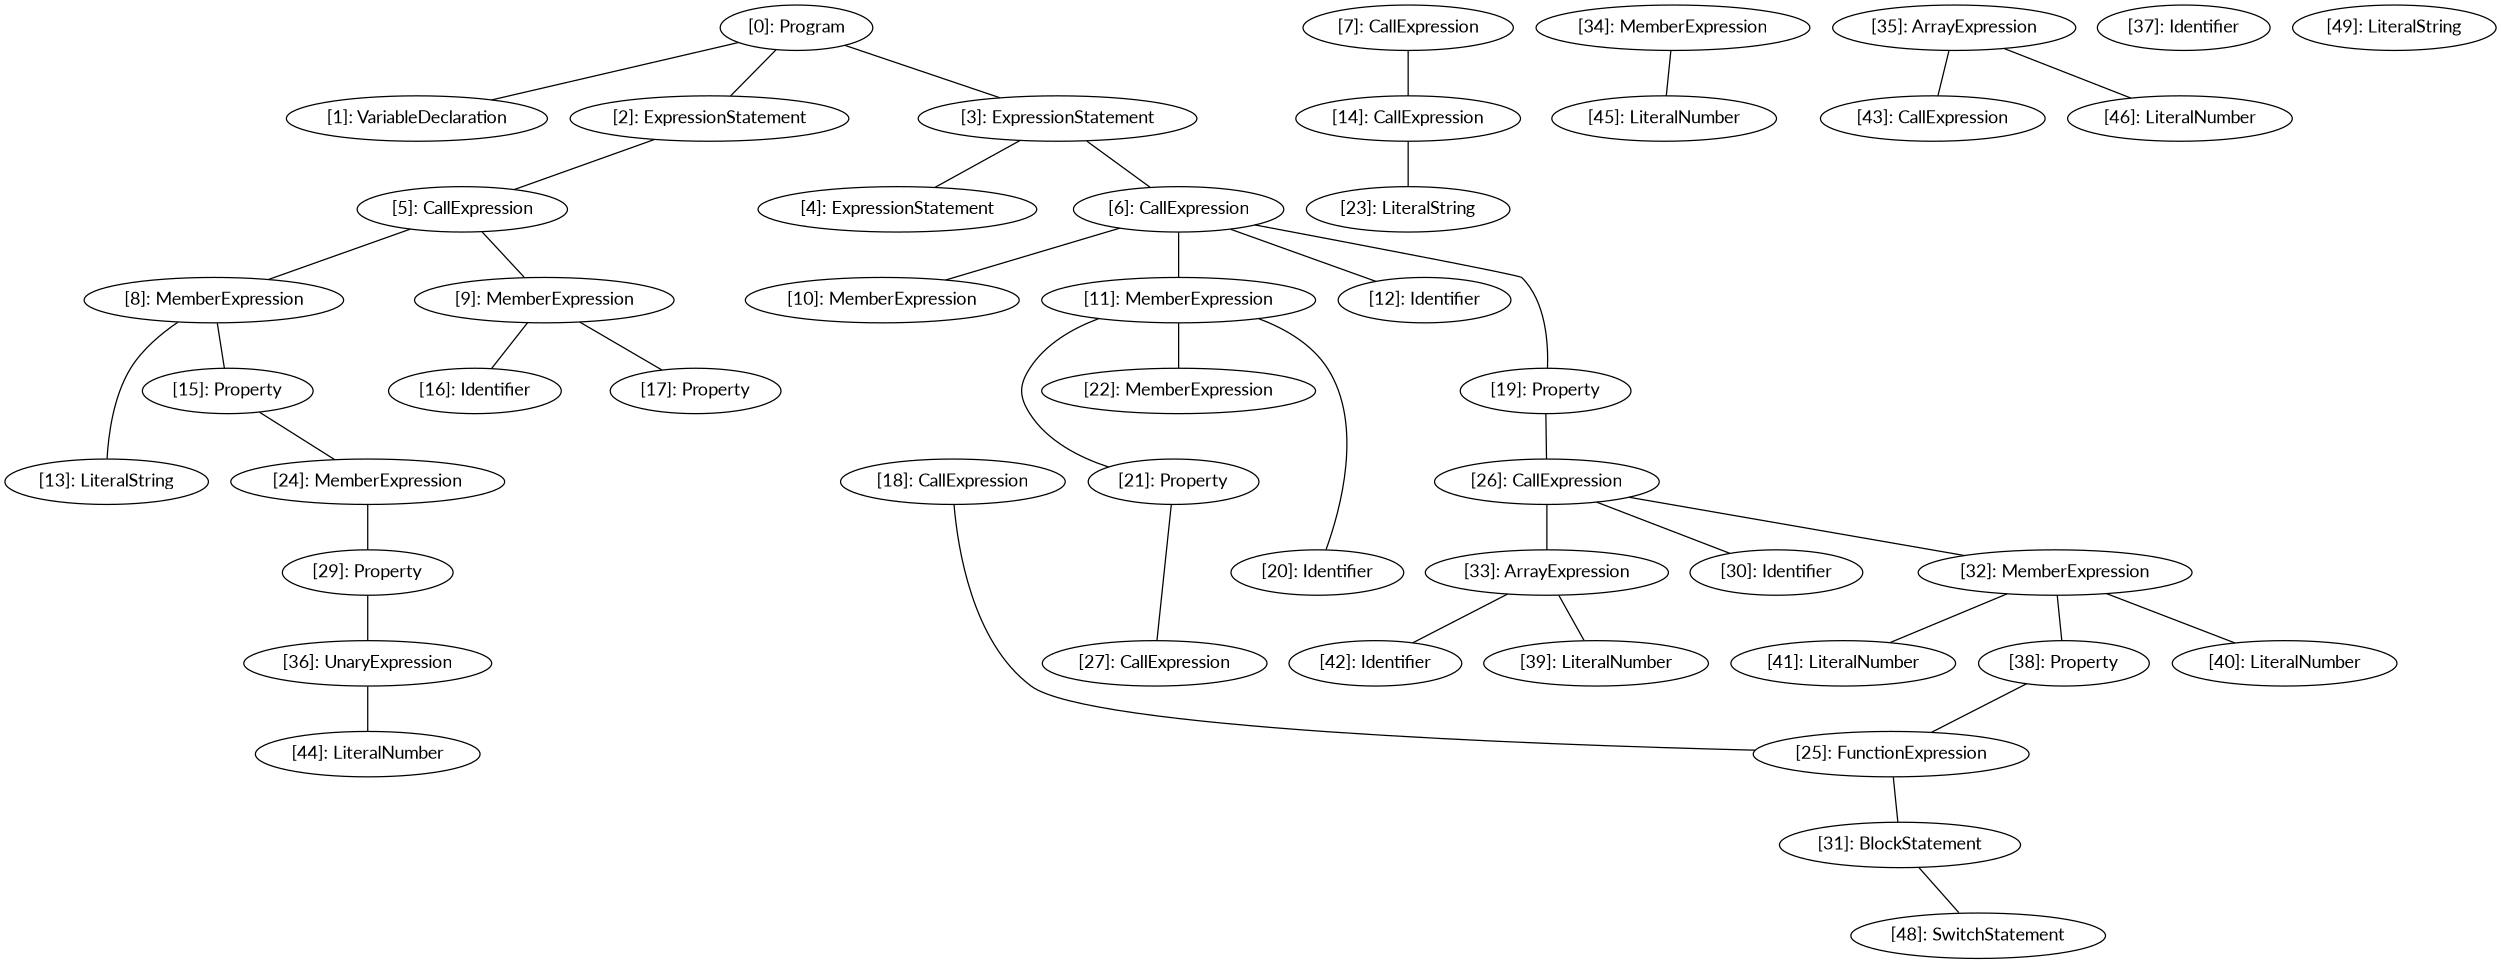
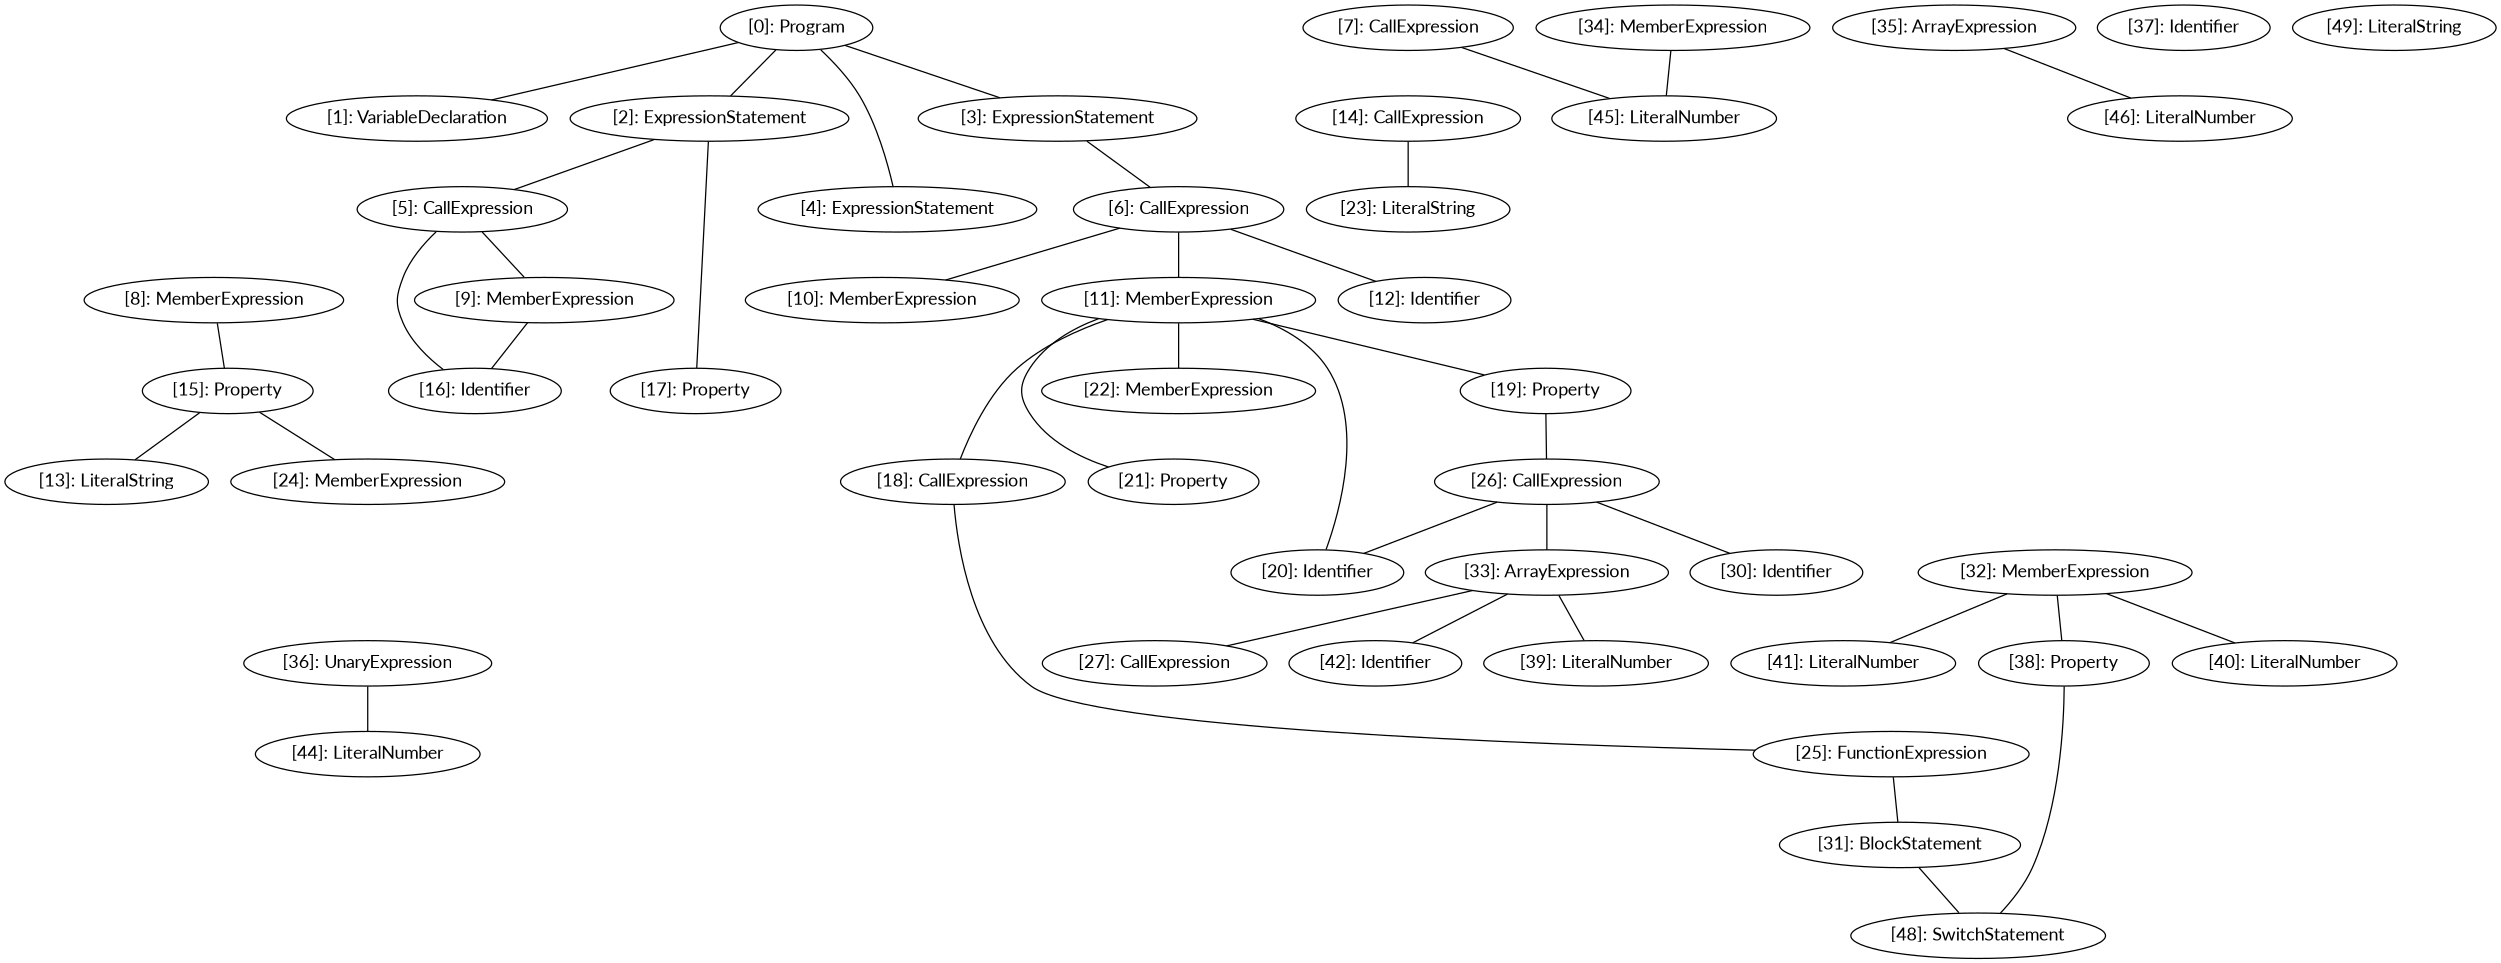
(1408, 73) -> (1536, 73)
(1933, 119) -> none
(978, 164) -> (868, 112)
(339, 254) -> (397, 303)
(1436, 260) -> (1369, 347)
(621, 346) -> (703, 255)
none -> (1015, 370)
(124, 381) -> (167, 436)
(1797, 526) -> (1430, 528)
(368, 573) -> none
(1164, 573) -> (1350, 618)
(1979, 708) -> (2052, 806)
